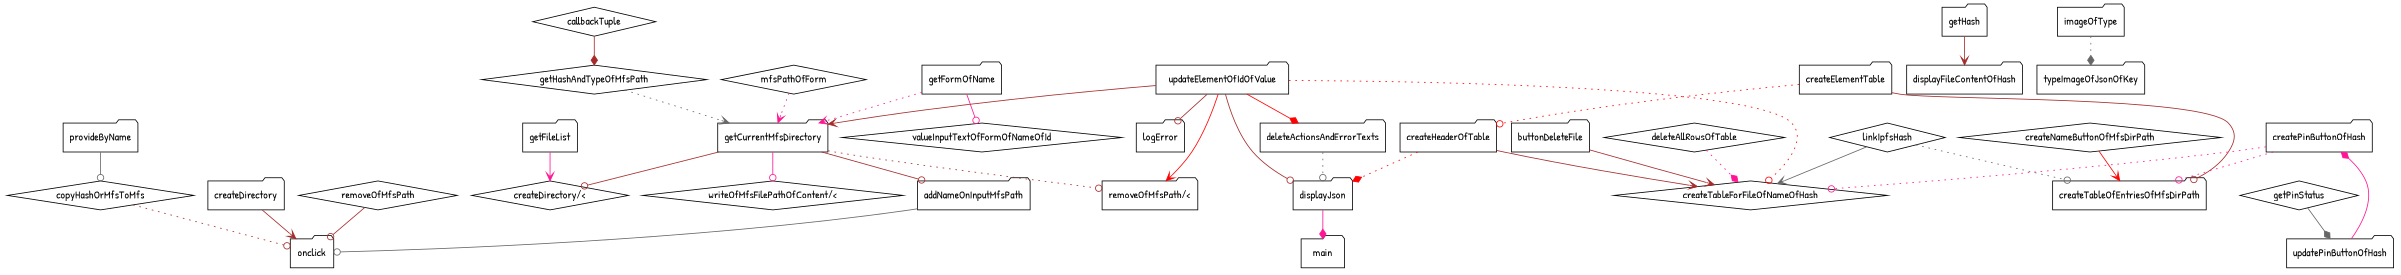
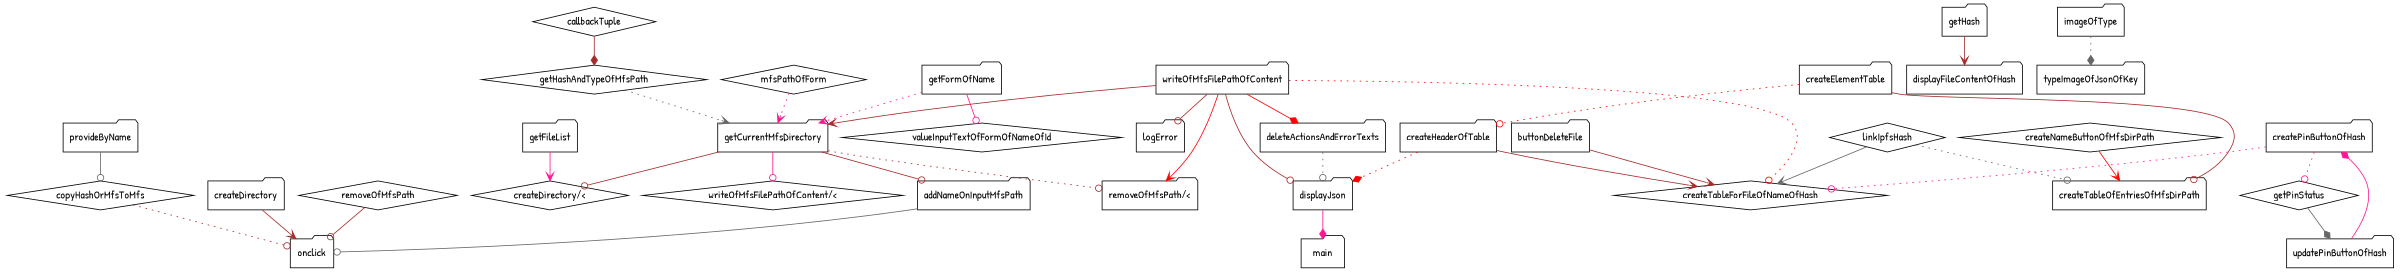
(1222, 80) -> (1222, 80)
(1694, 138) -> none
(2228, 165) -> (2310, 164)
